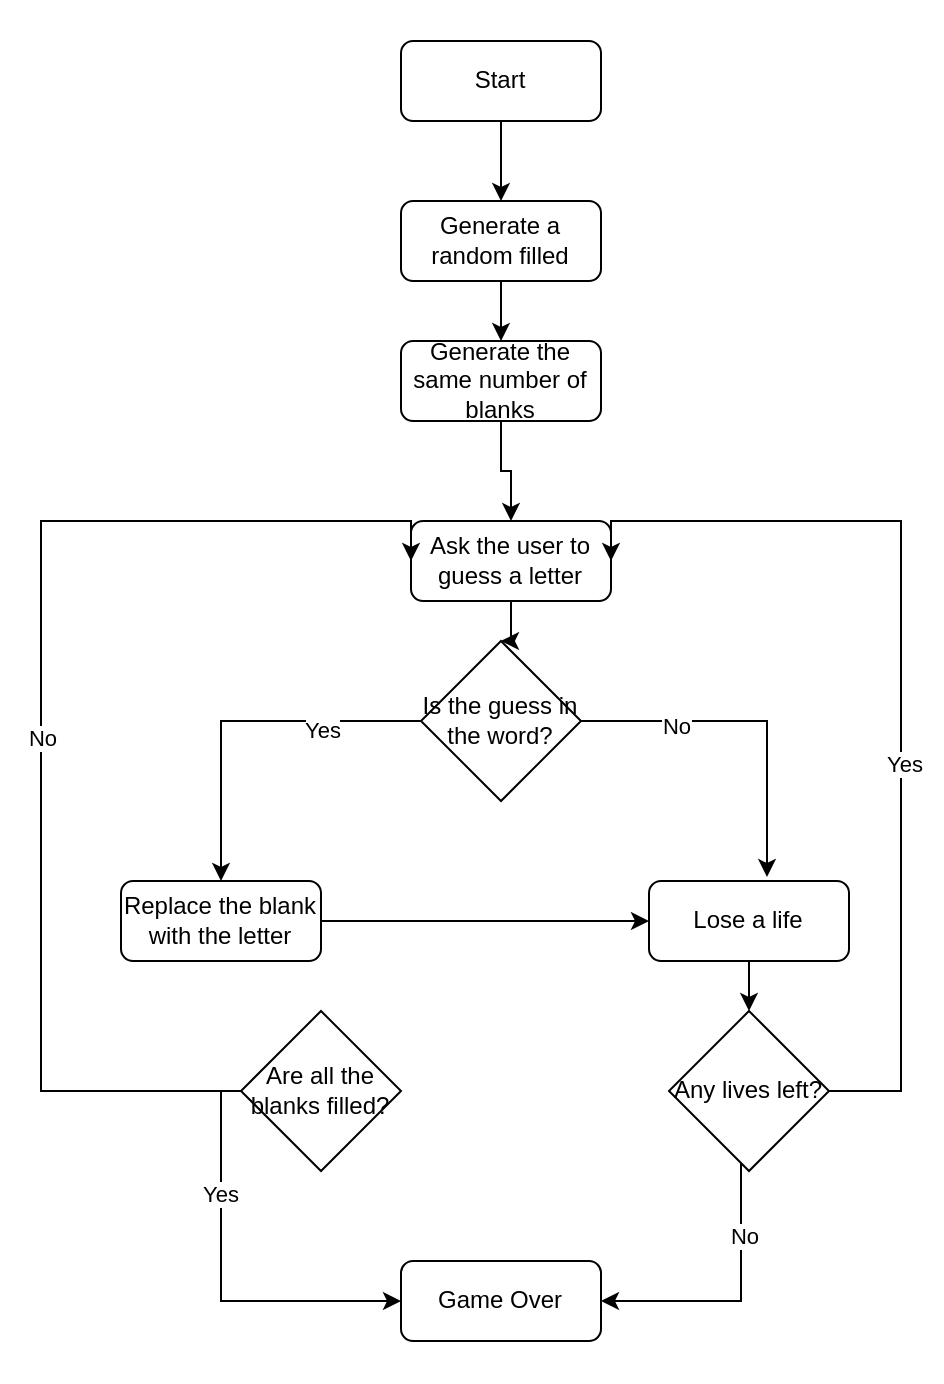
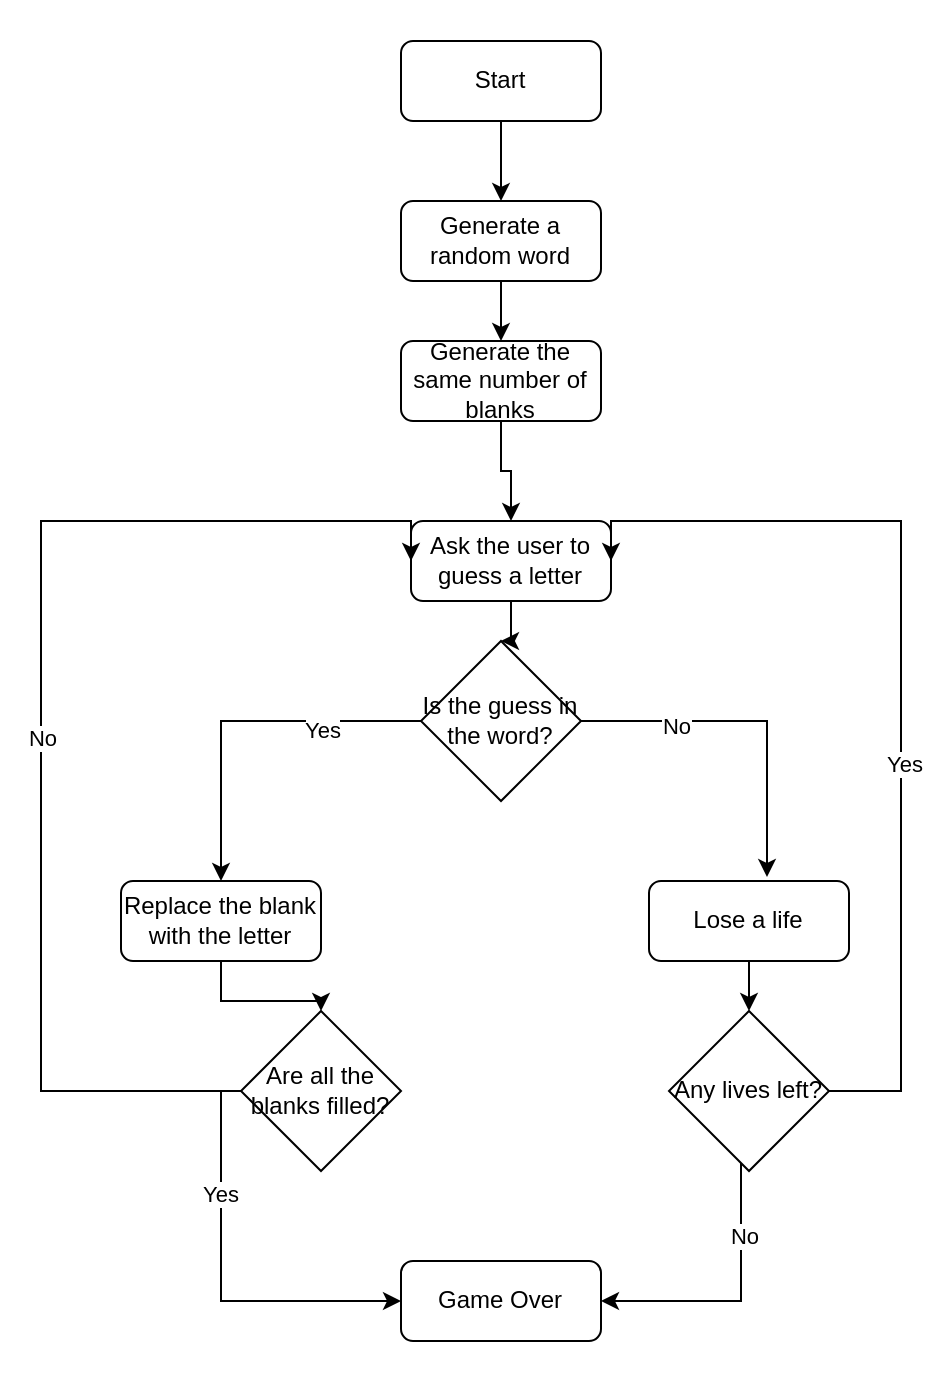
(501, 241) -> (501, 241)
(478, 921) -> (252, 1001)
